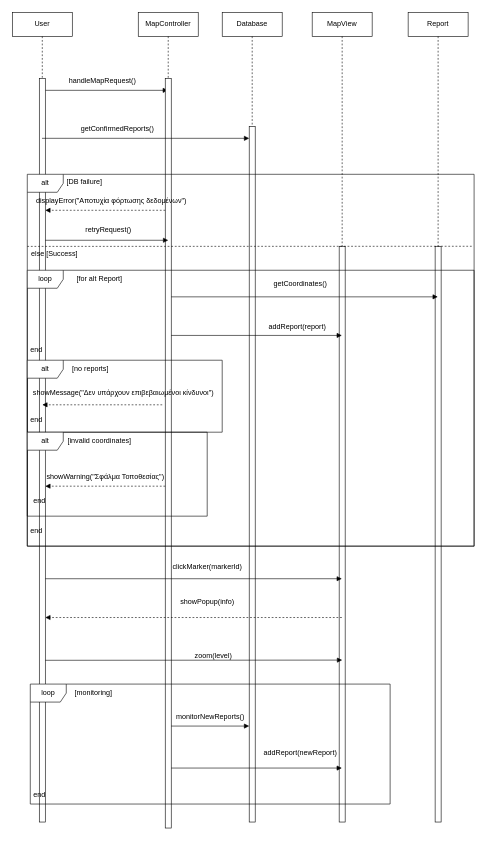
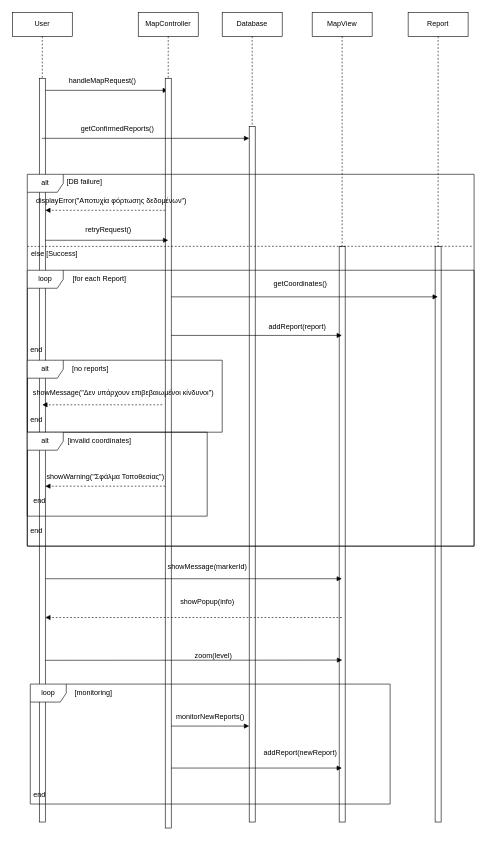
(100, 279) -> (100, 279)
(208, 567) -> (208, 567)
